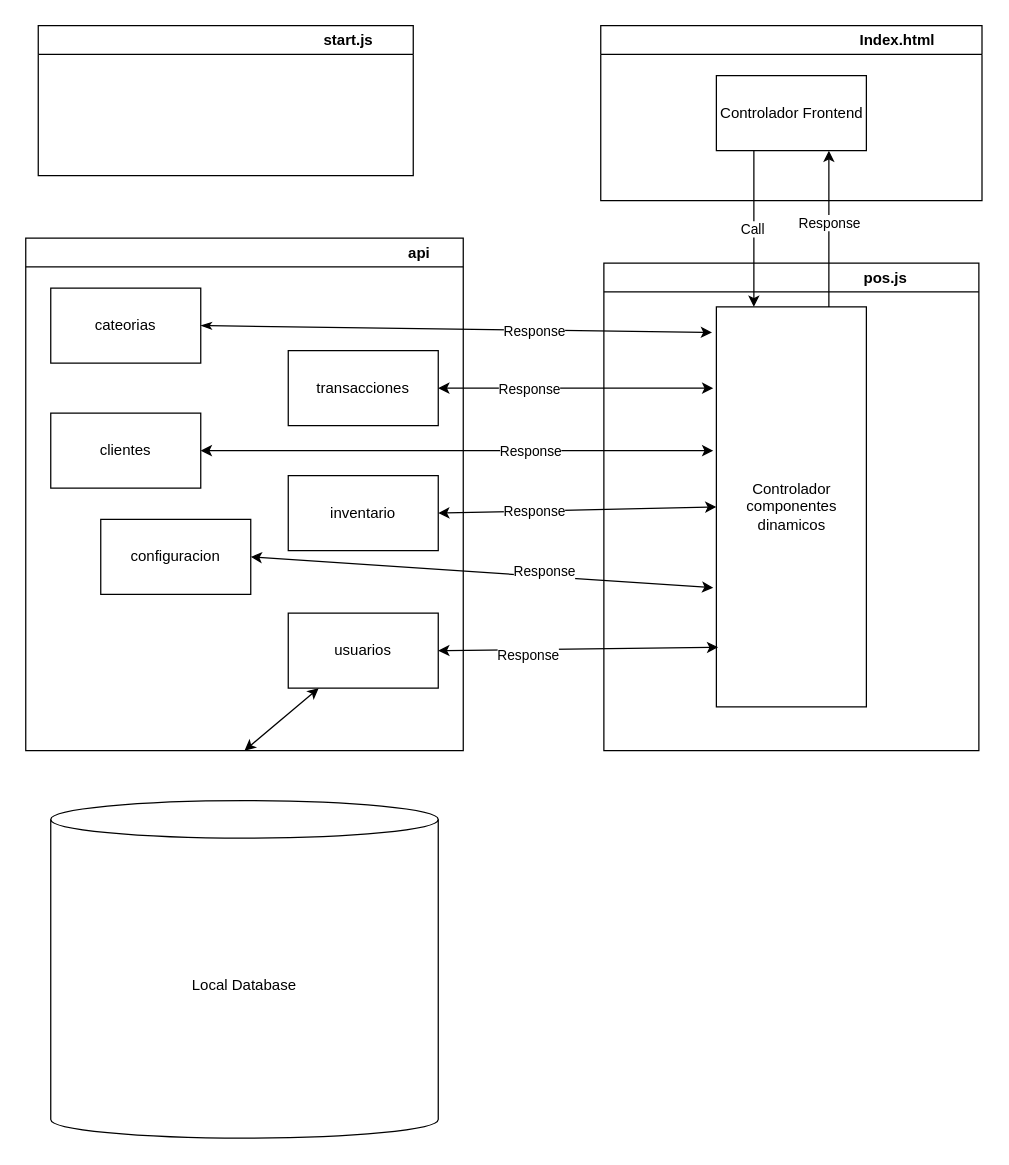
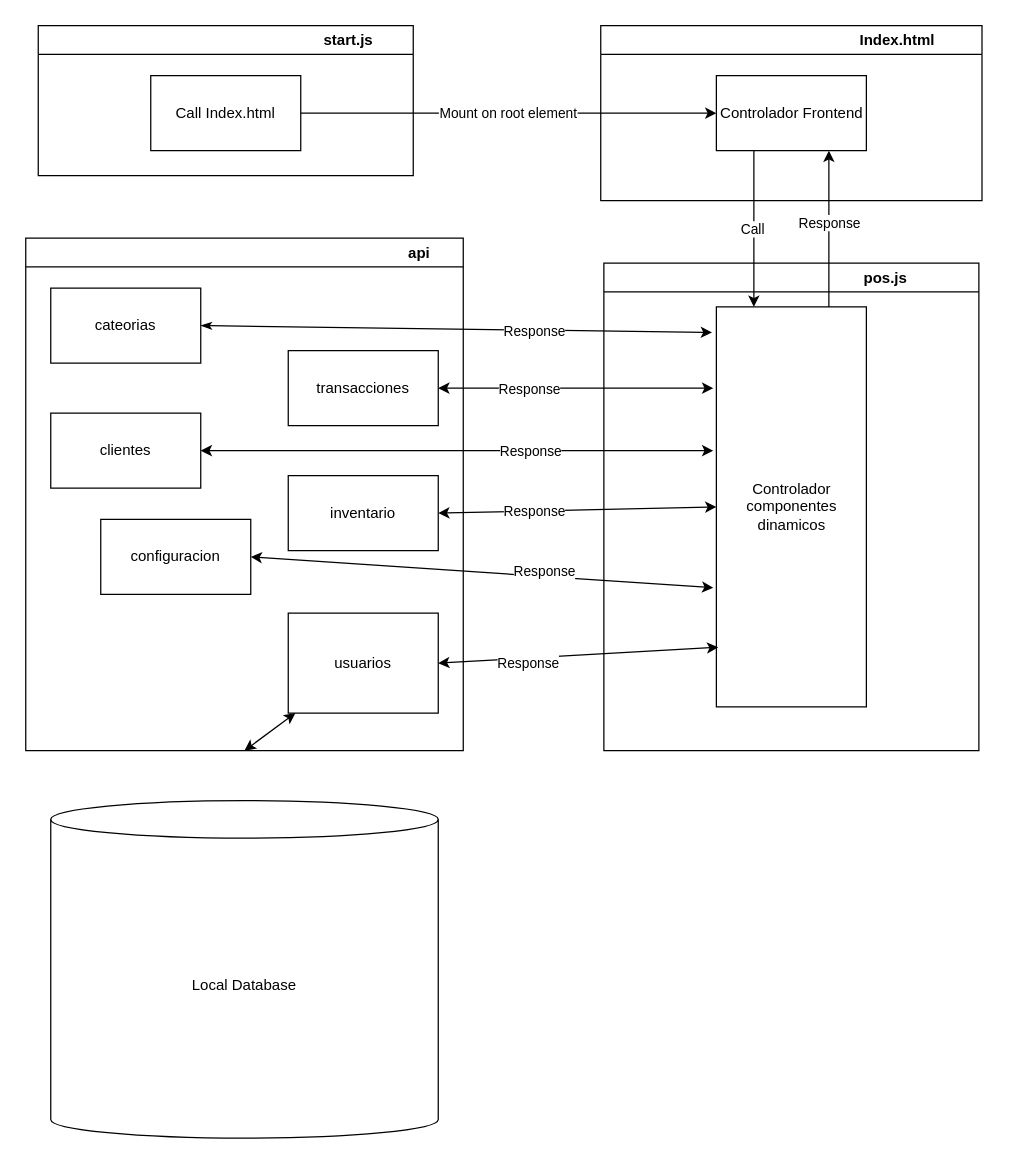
none -> (226, 113)
none -> (504, 113)
(363, 651) -> (363, 663)
